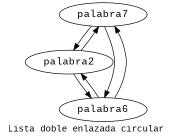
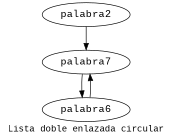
(84, 35) -> none
(80, 84) -> none
(92, 88) -> none
